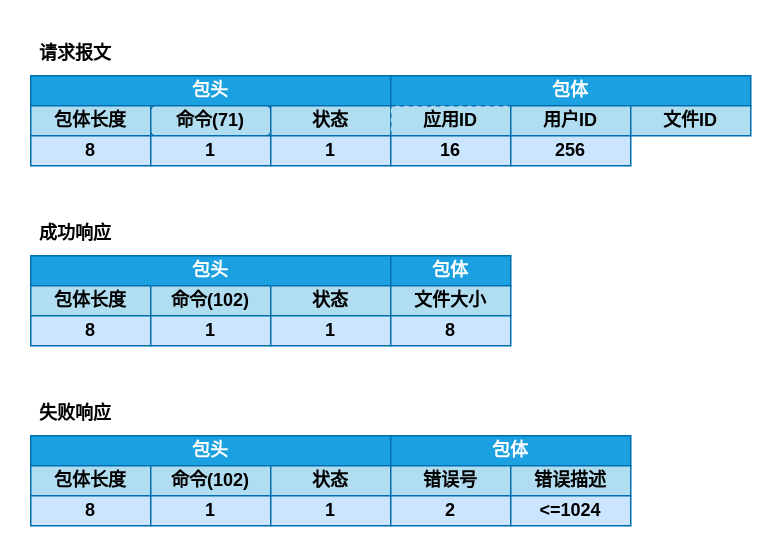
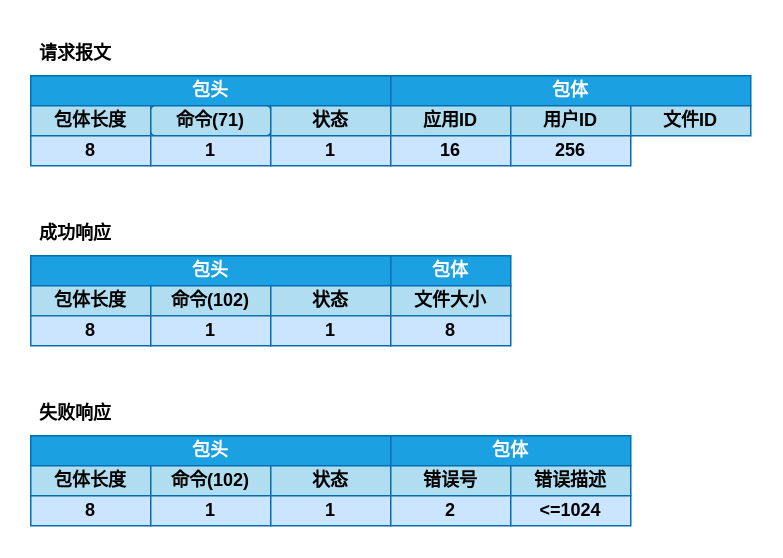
(451, 121) -> (451, 121)
